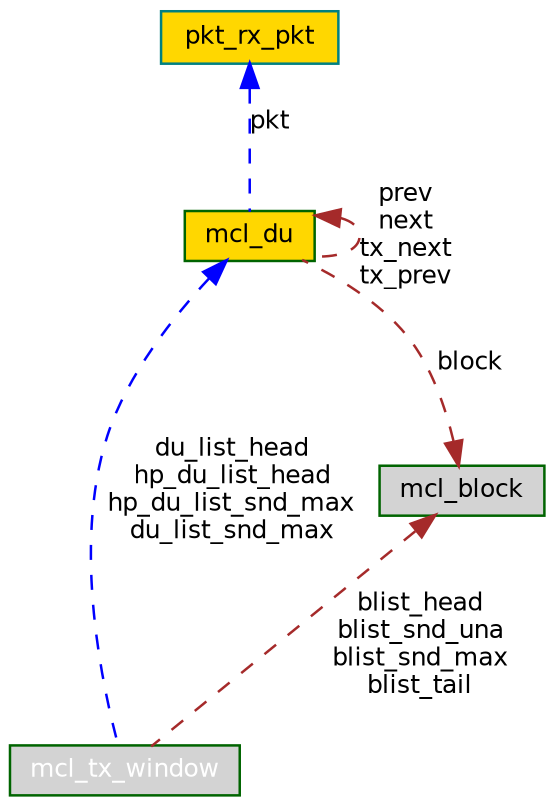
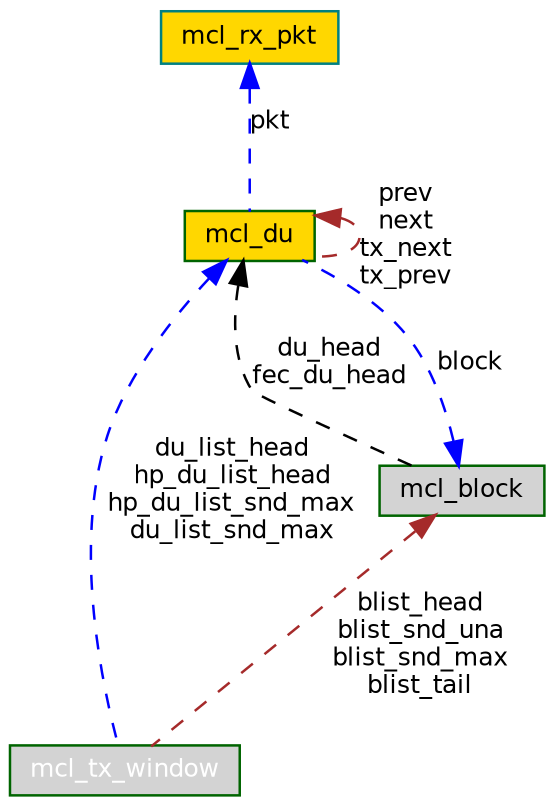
(250, 37) -> (250, 37)
(402, 330) -> (402, 330)
none -> (283, 407)
